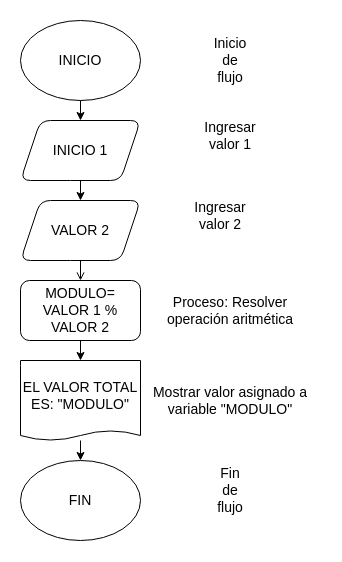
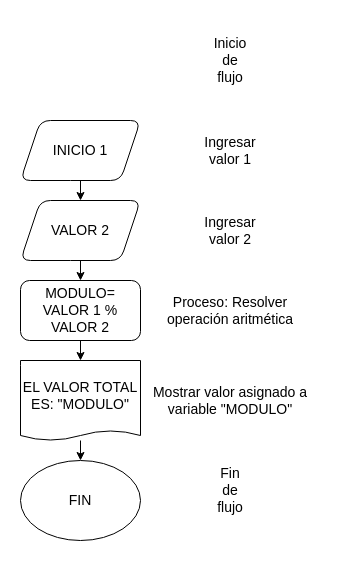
(81, 61) -> none
(81, 107) -> none
(231, 136) -> (231, 151)
(221, 216) -> (231, 231)
(81, 274) -> (81, 272)
